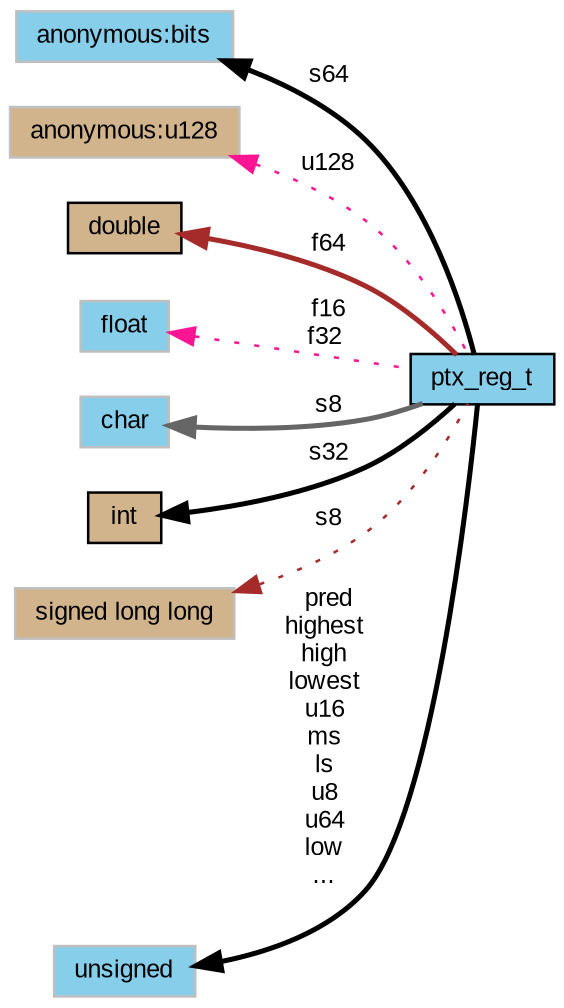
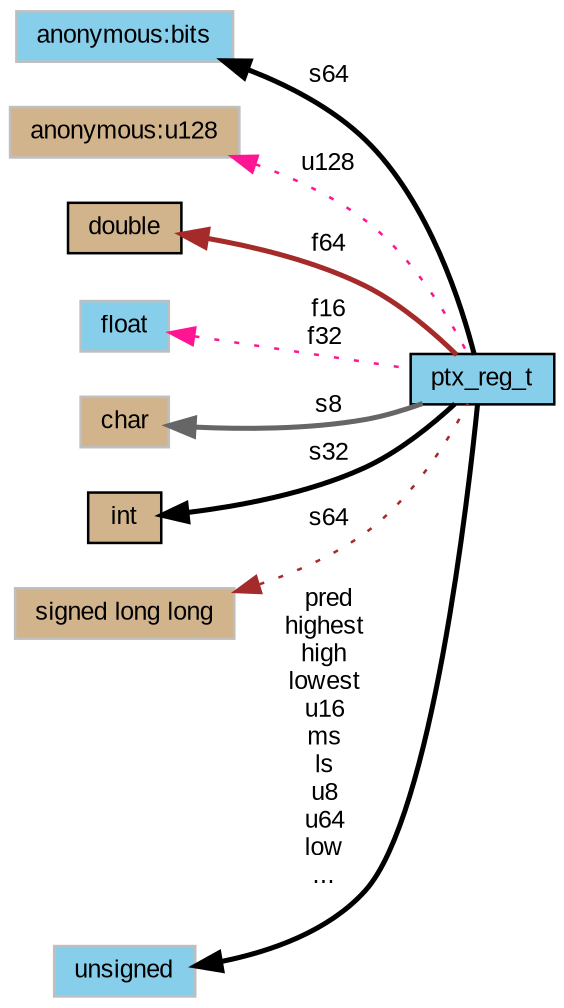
(125, 422) -> (125, 422)
(325, 519) -> (325, 519)
